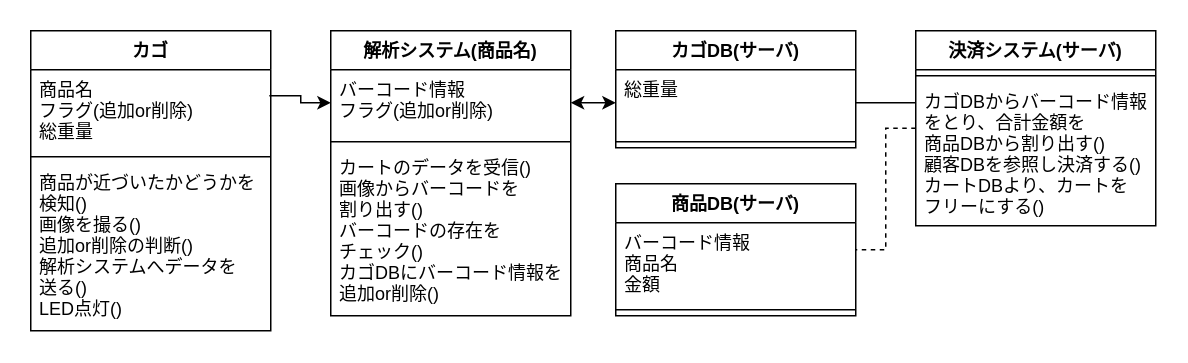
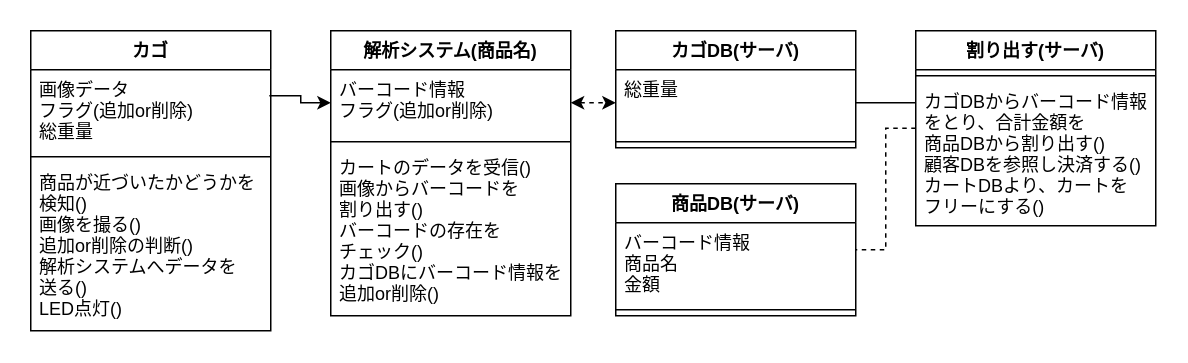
(1035, 51) -> (1035, 51)
(66, 90) -> (84, 90)
(595, 103) -> (595, 103)
